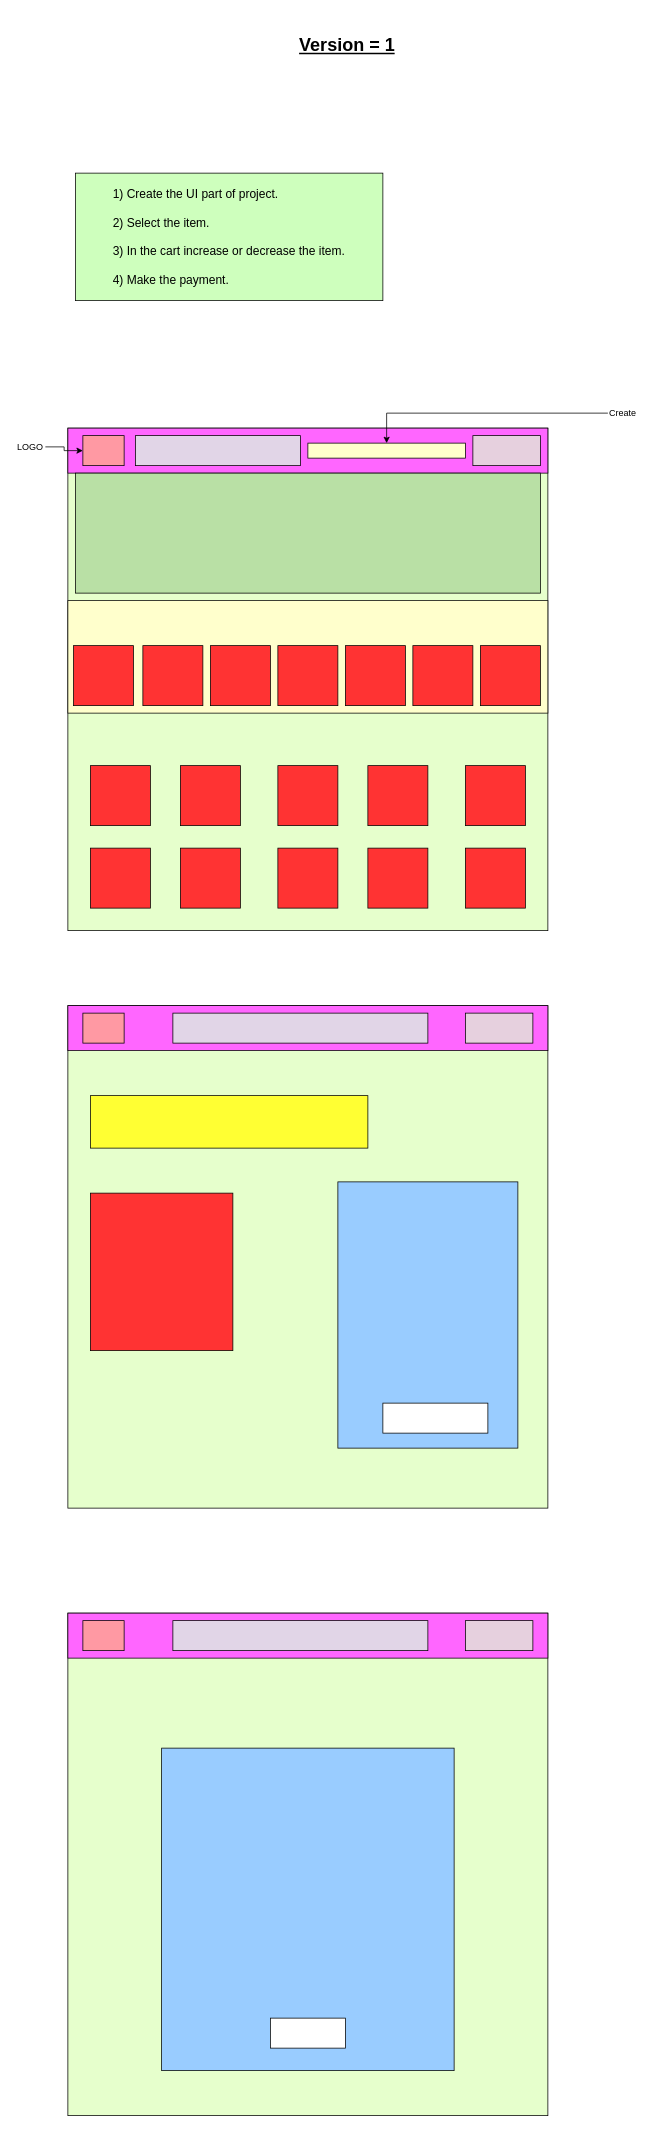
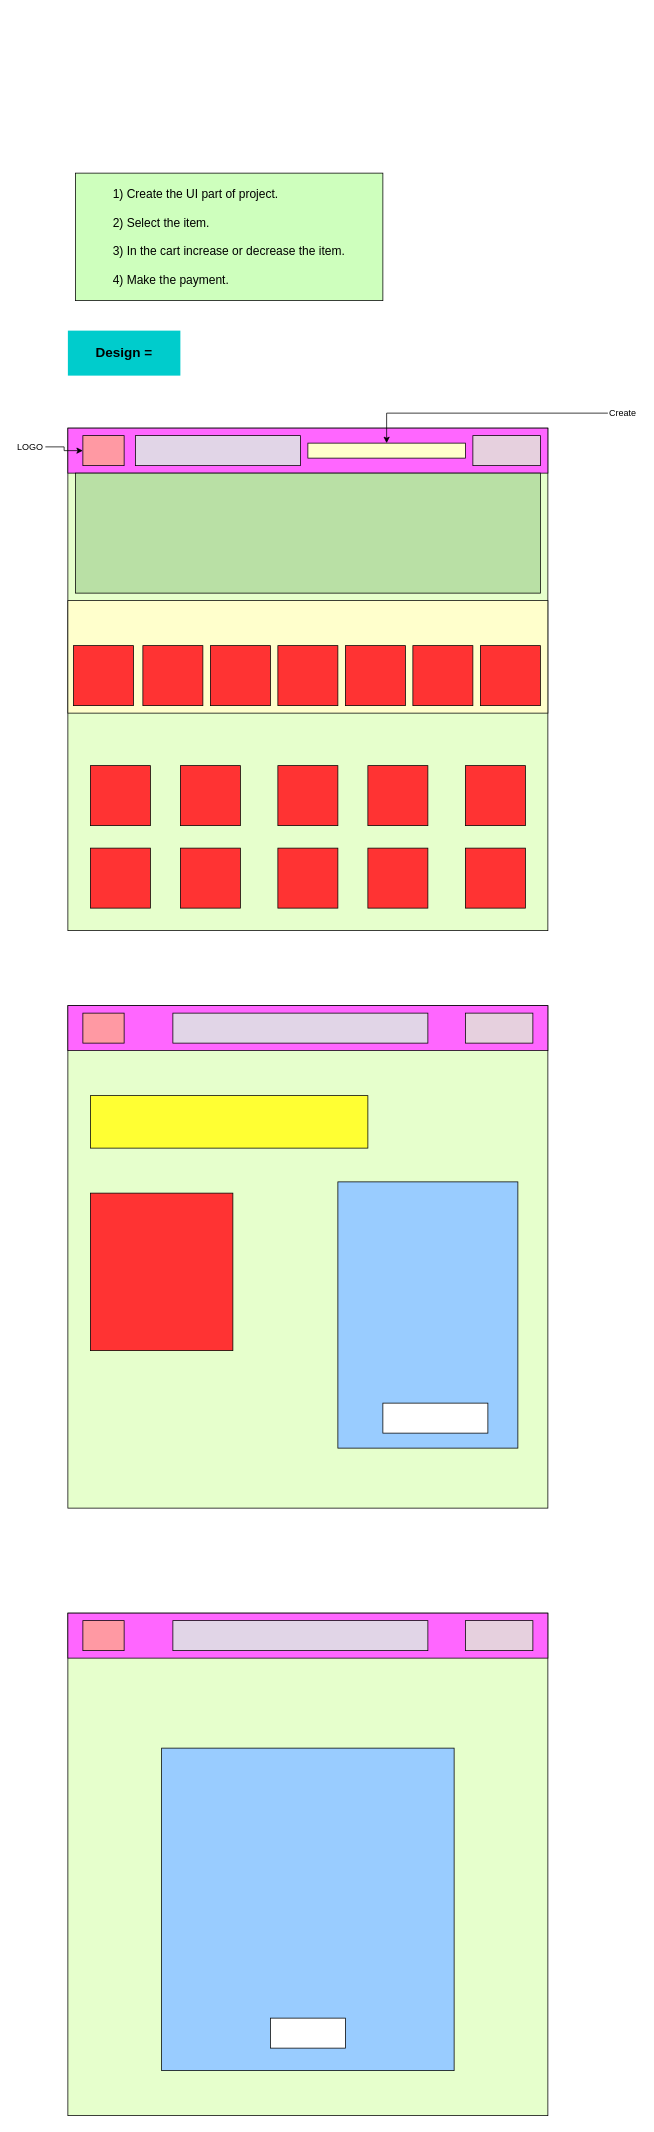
(347, 45) -> none
none -> (124, 353)
